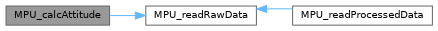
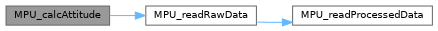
(280, 9) -> (269, 22)
